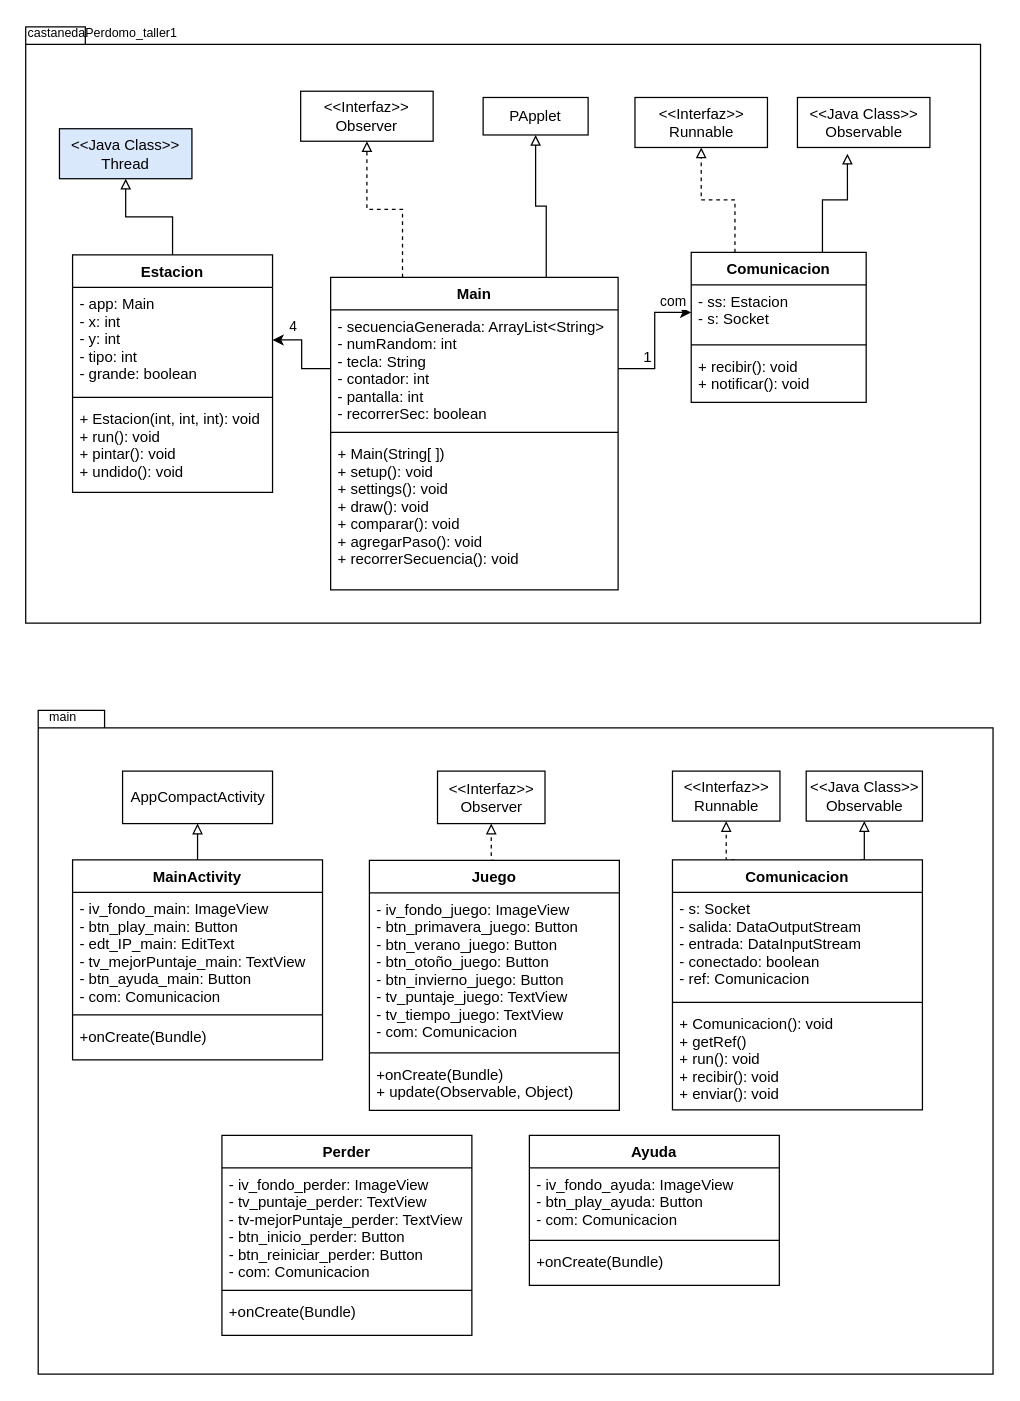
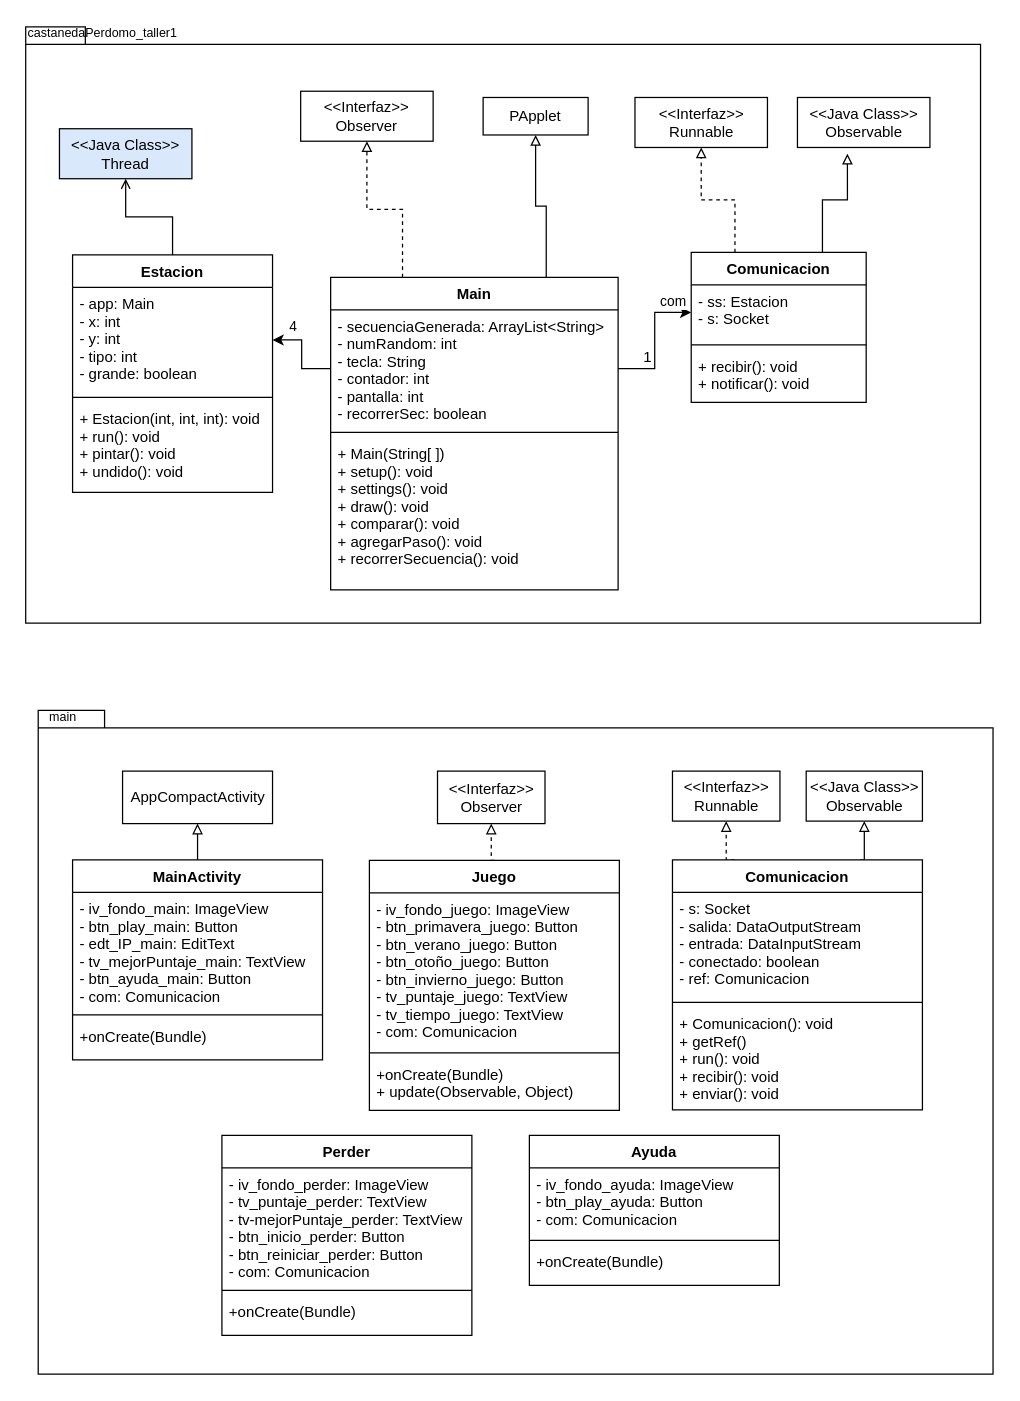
(126, 190) -> (126, 187)
